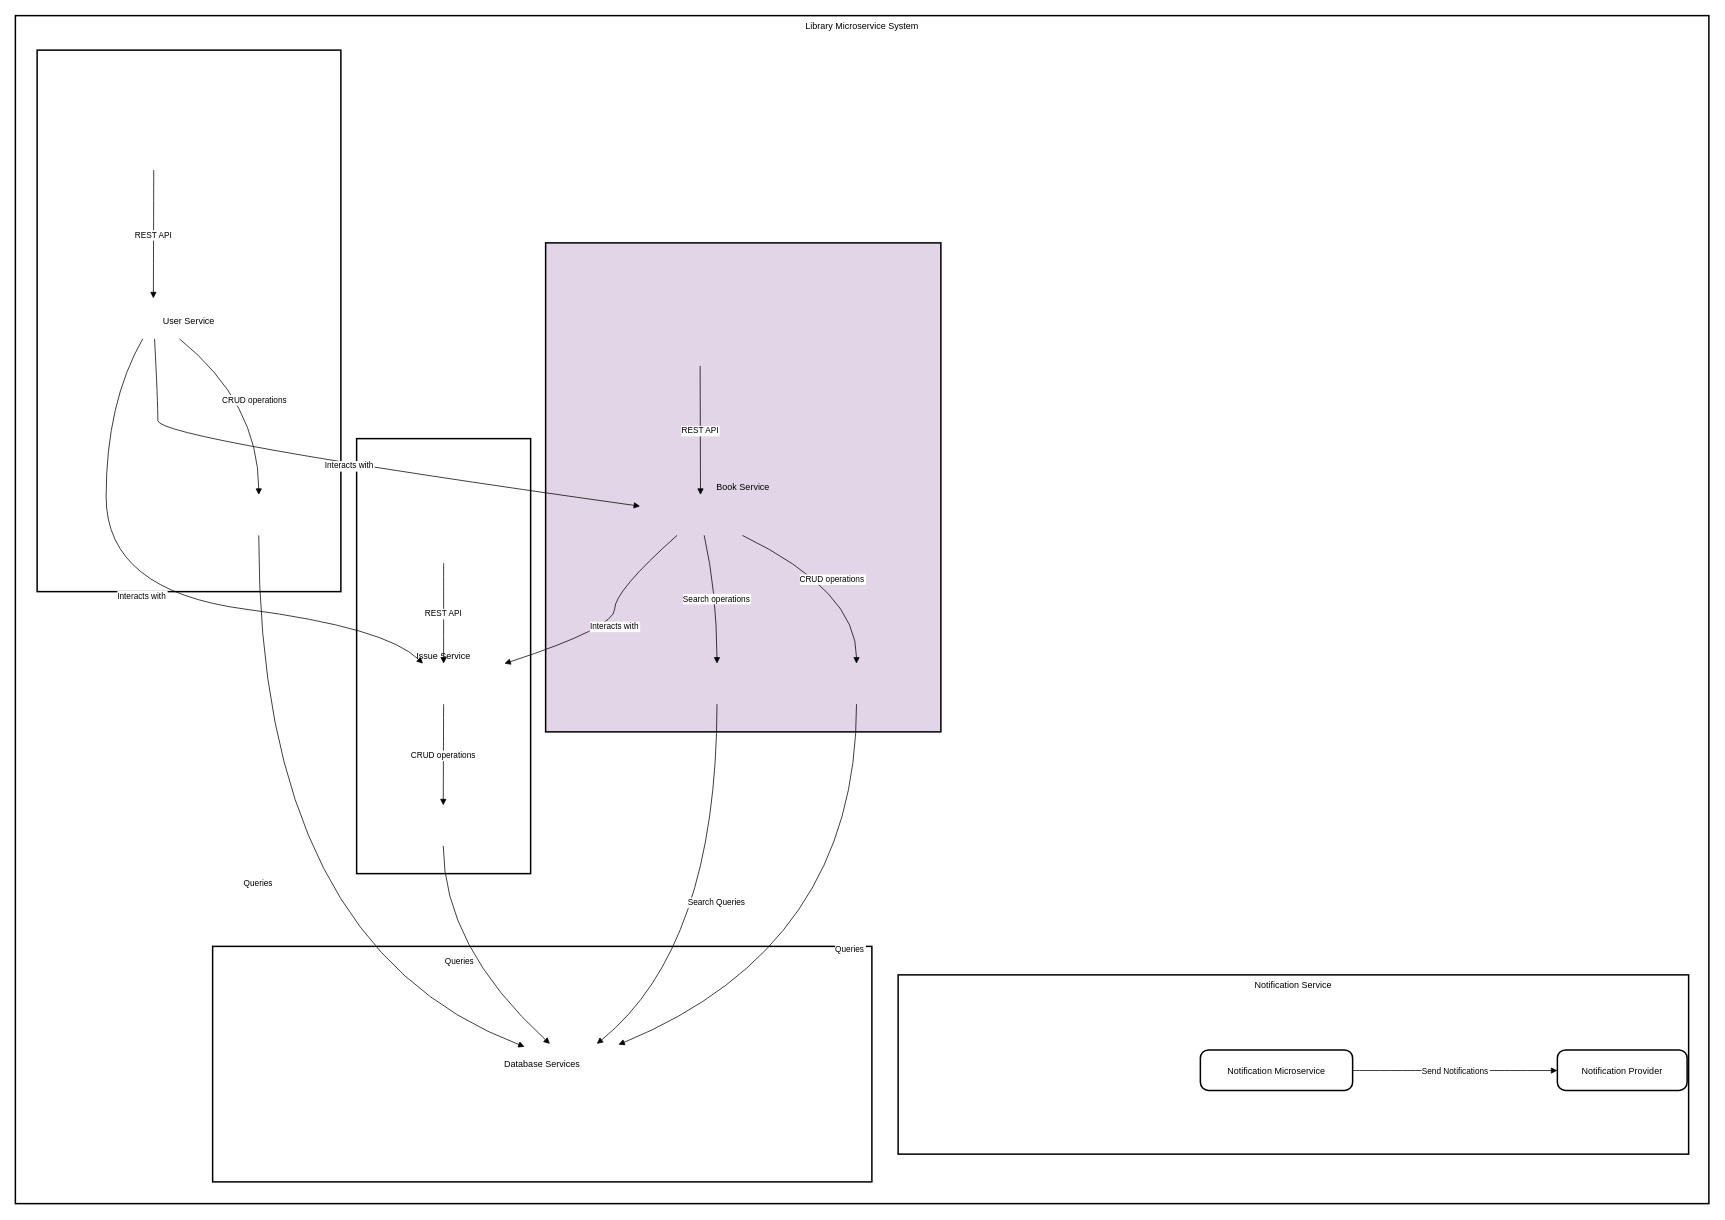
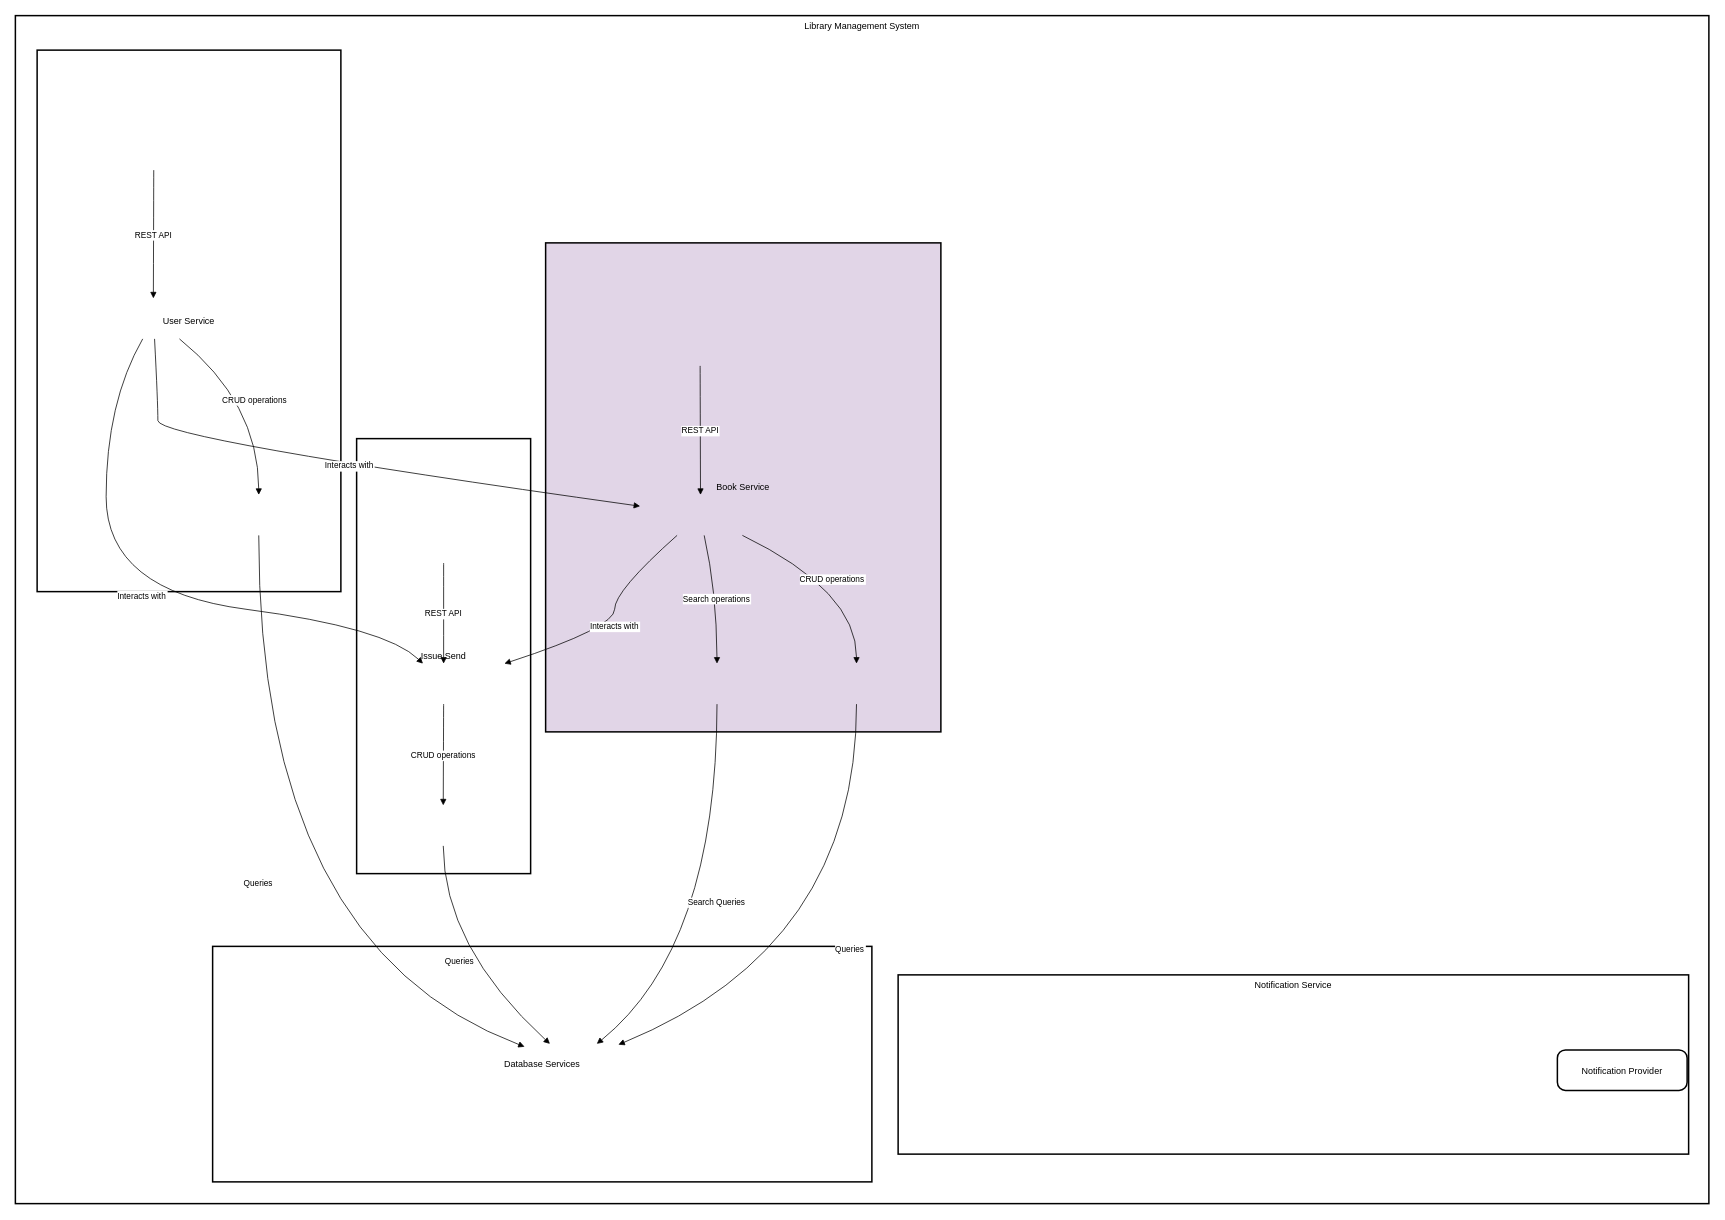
(862, 26) -> (862, 26)
(444, 656) -> (444, 656)
(1277, 1070) -> none
(1454, 1070) -> none
